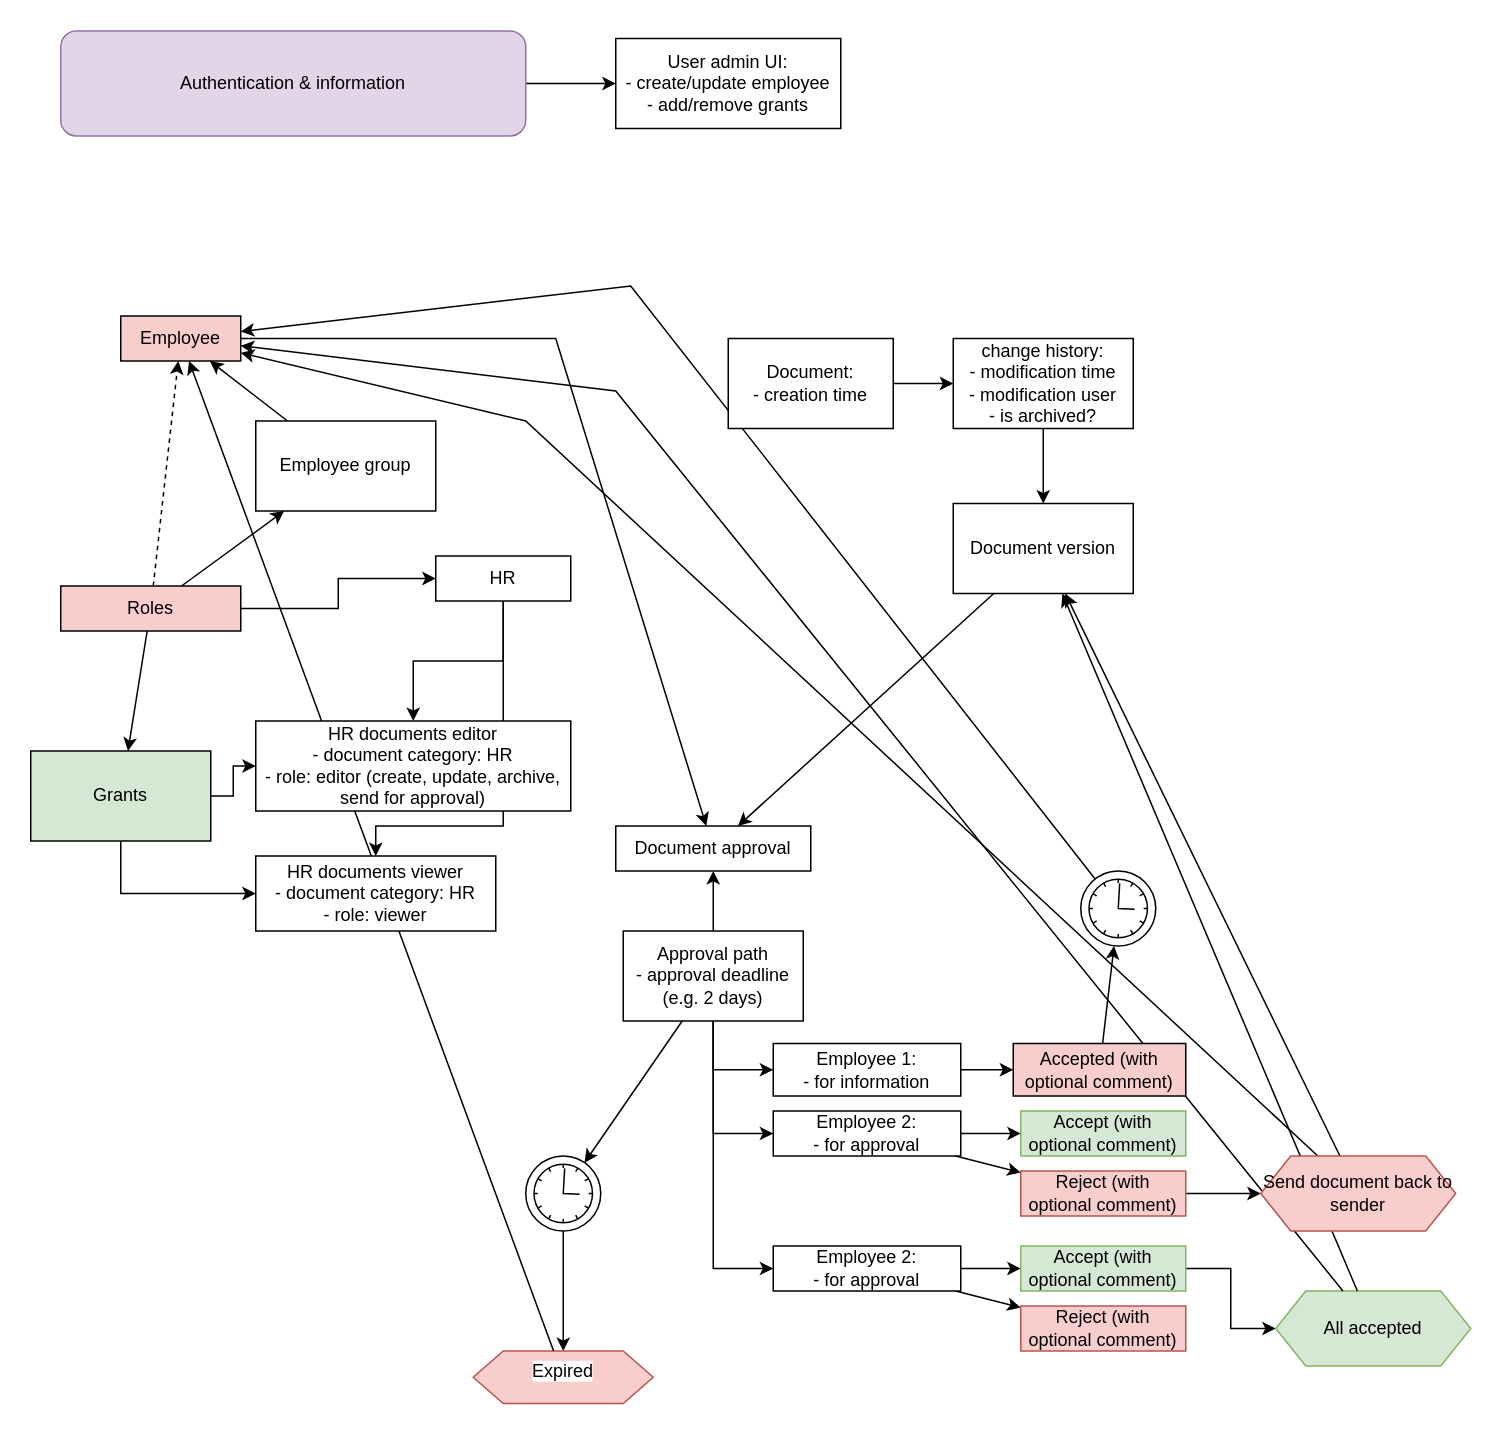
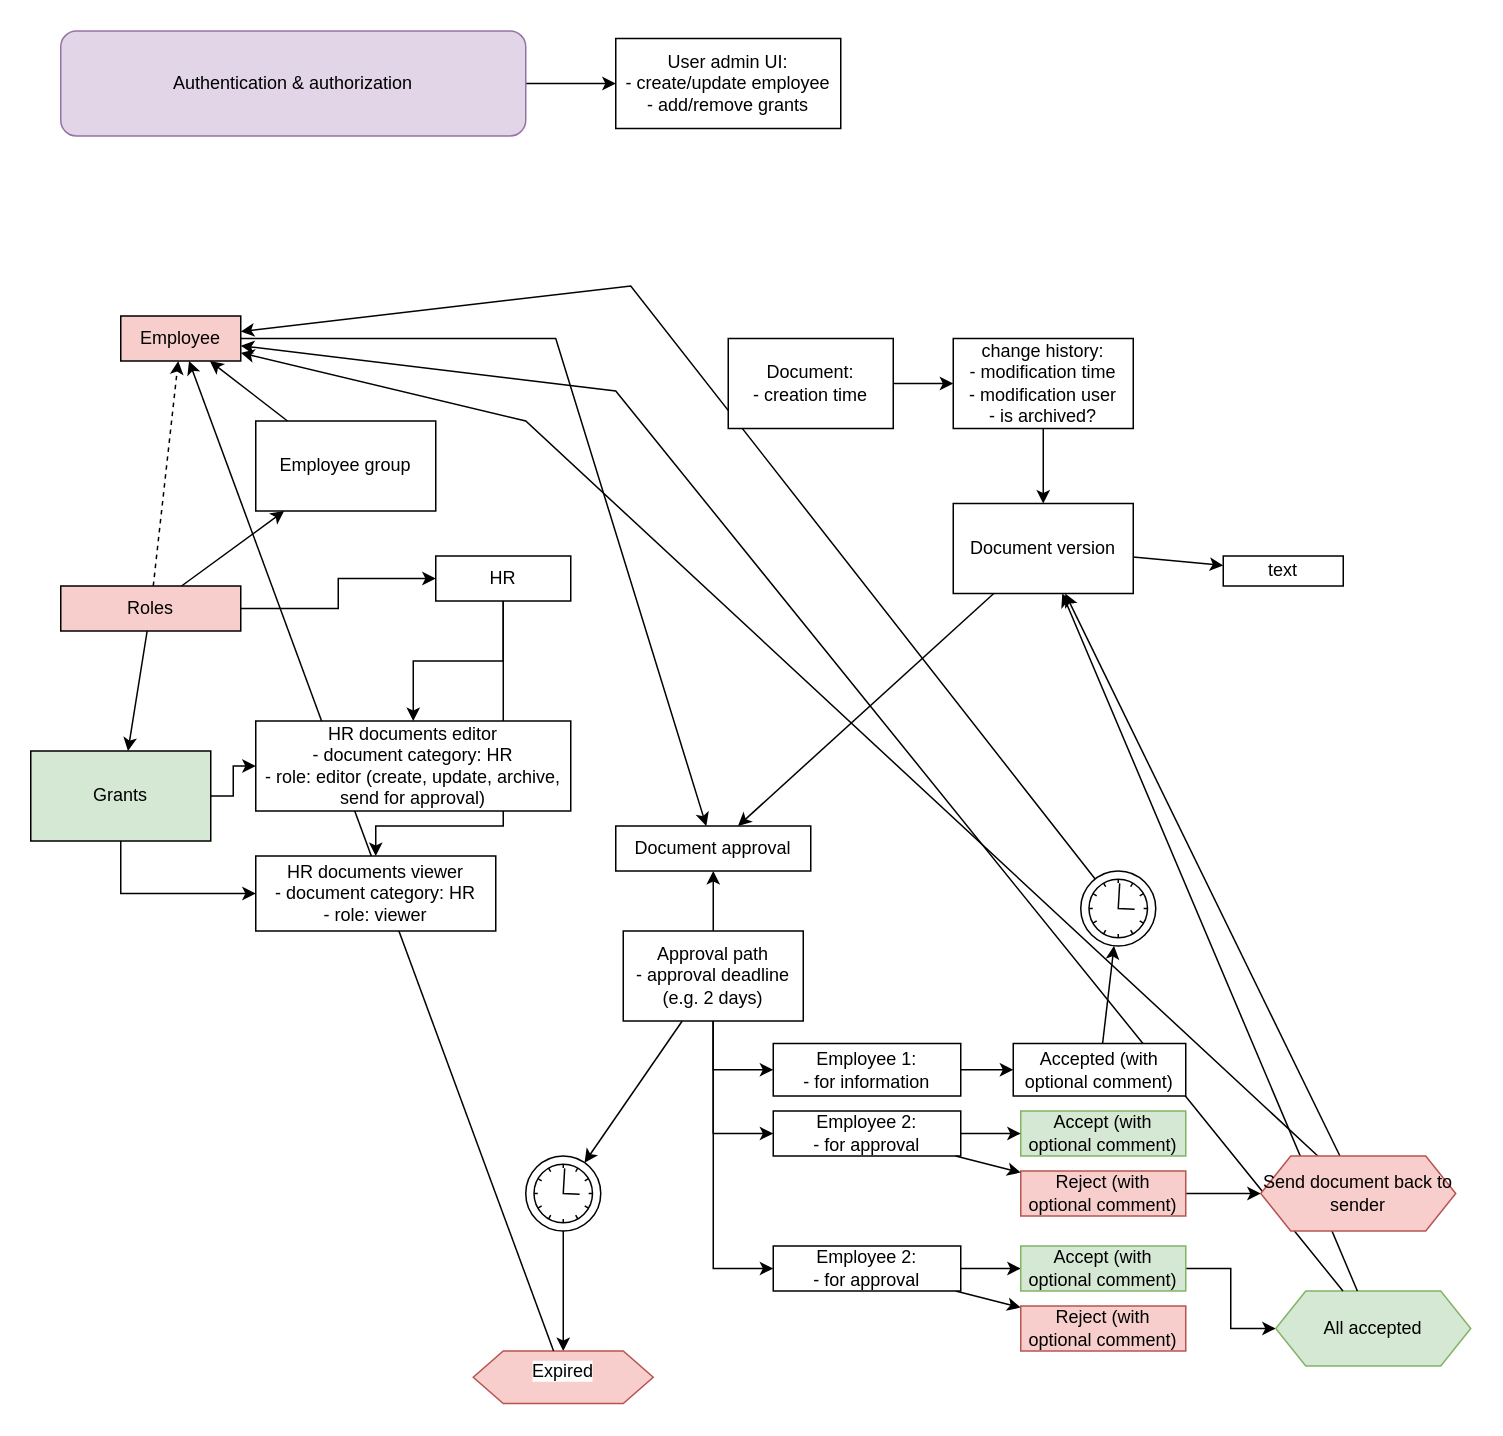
(293, 83) -> (293, 83)
none -> (1173, 560)
none -> (1283, 571)
(1100, 1070) -> (1100, 1070)
